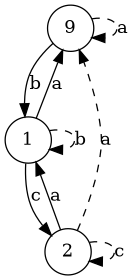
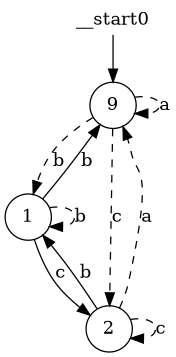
none -> (113, 20)
(32, 70) -> (59, 144)
(57, 84) -> (87, 161)
(56, 196) -> (86, 273)
none -> (111, 211)
